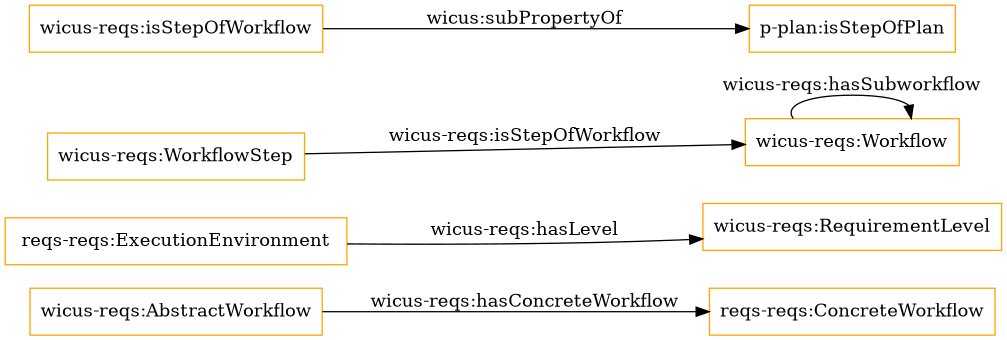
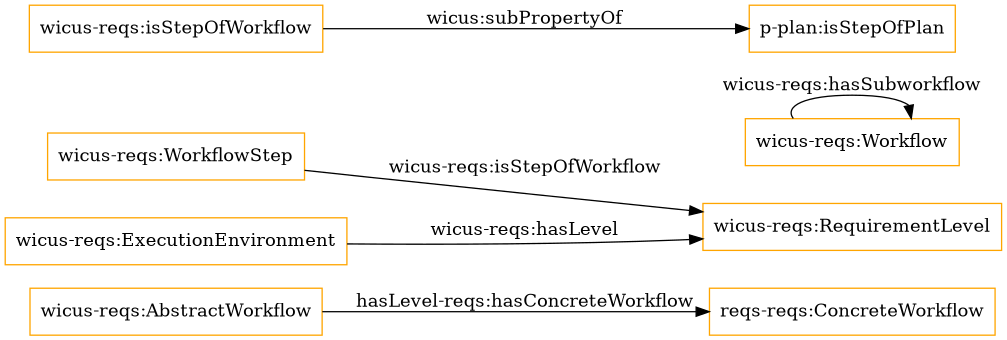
(518, 149) -> (497, 191)
(176, 241) -> (176, 241)
(525, 302) -> (525, 302)
